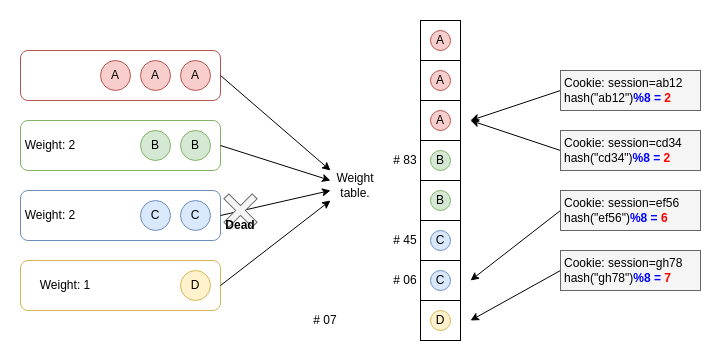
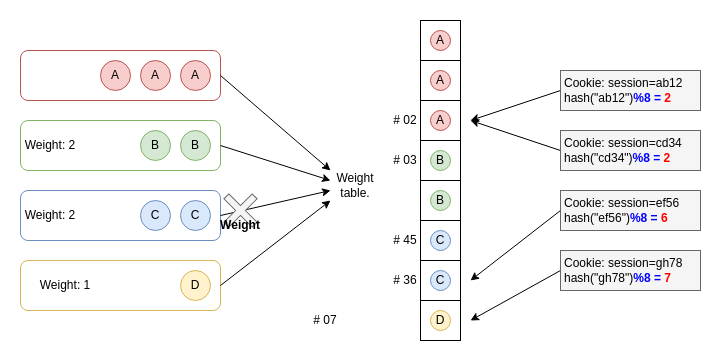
none -> (406, 121)
(406, 161) -> (406, 161)
(241, 226) -> (241, 226)
(406, 281) -> (406, 281)
